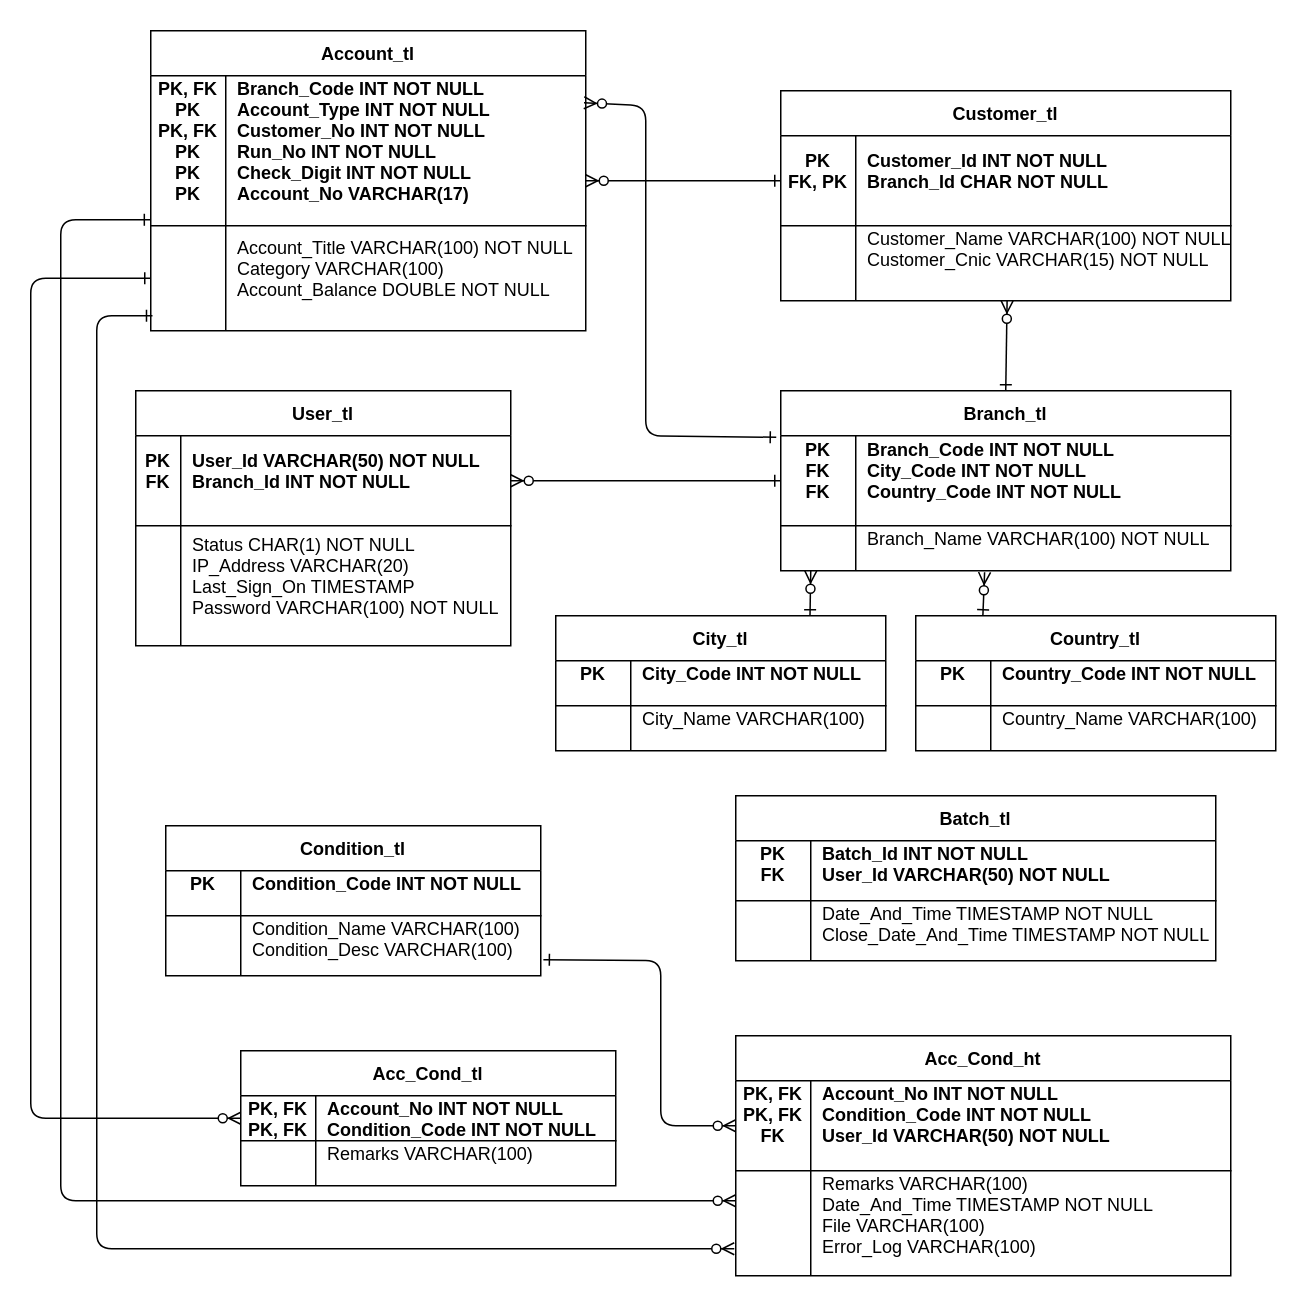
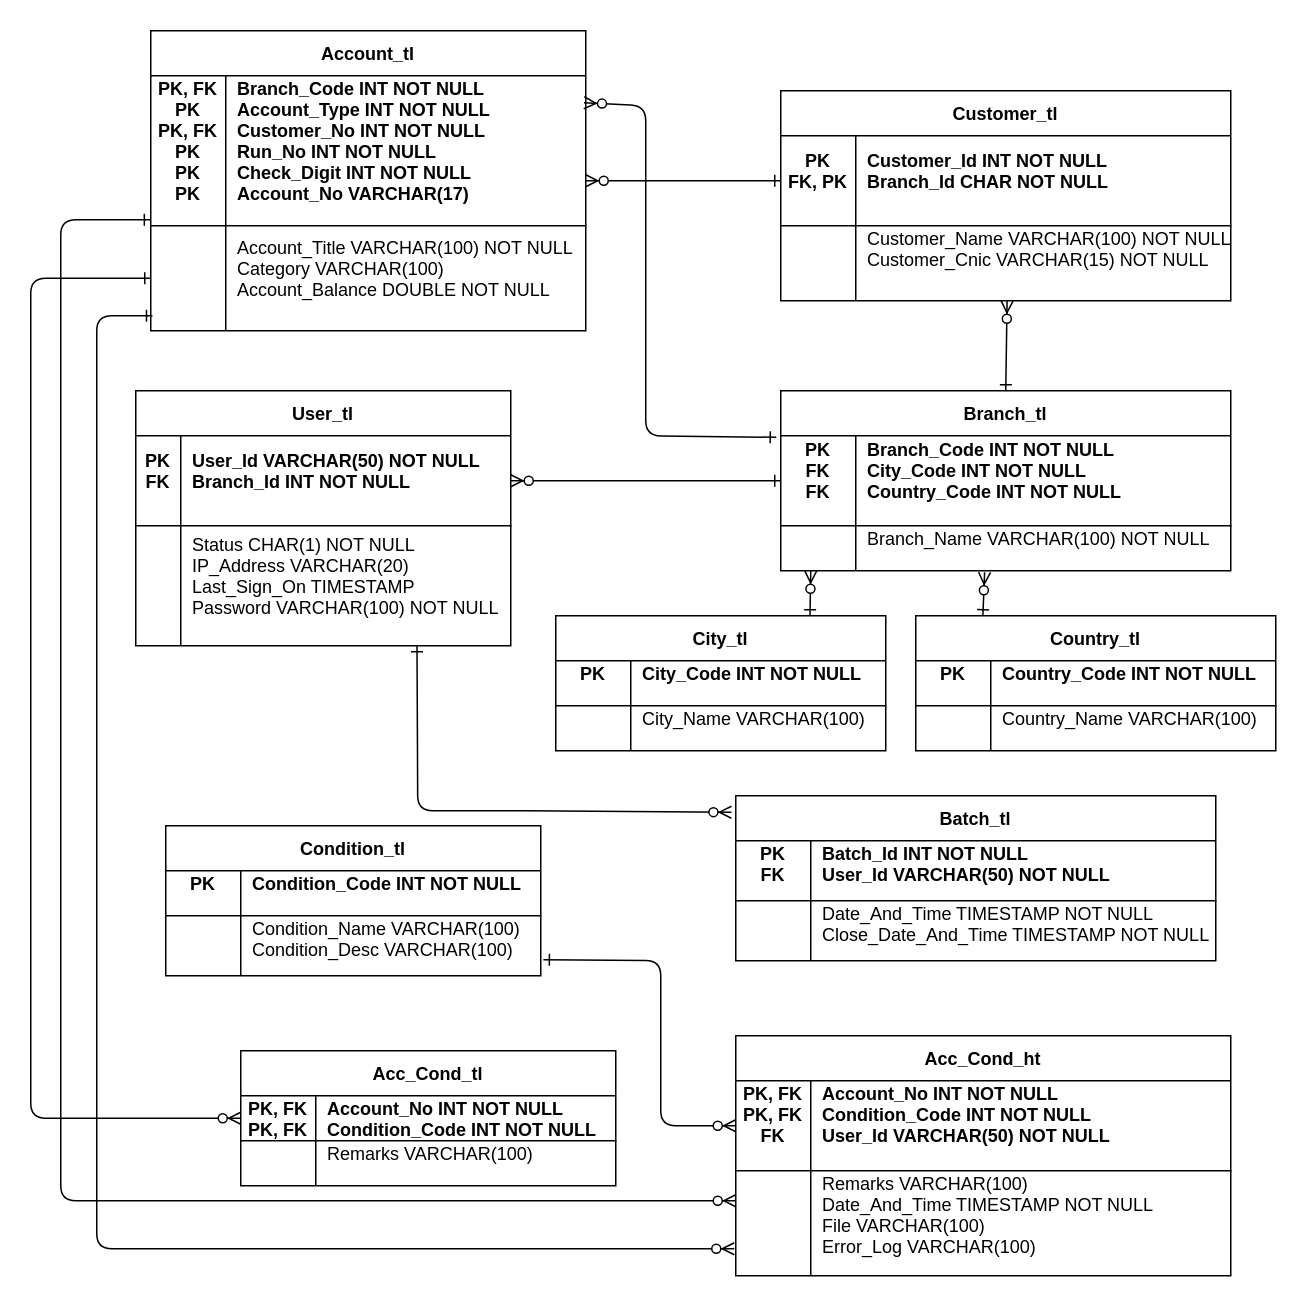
none -> (498, 811)
